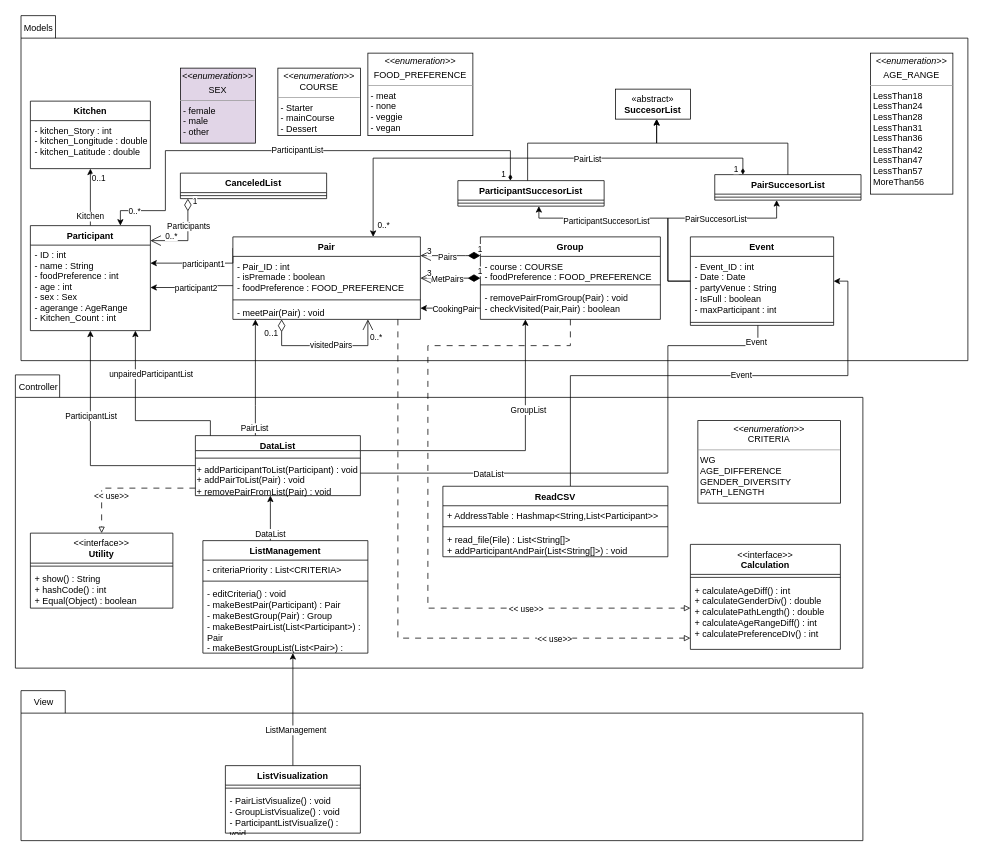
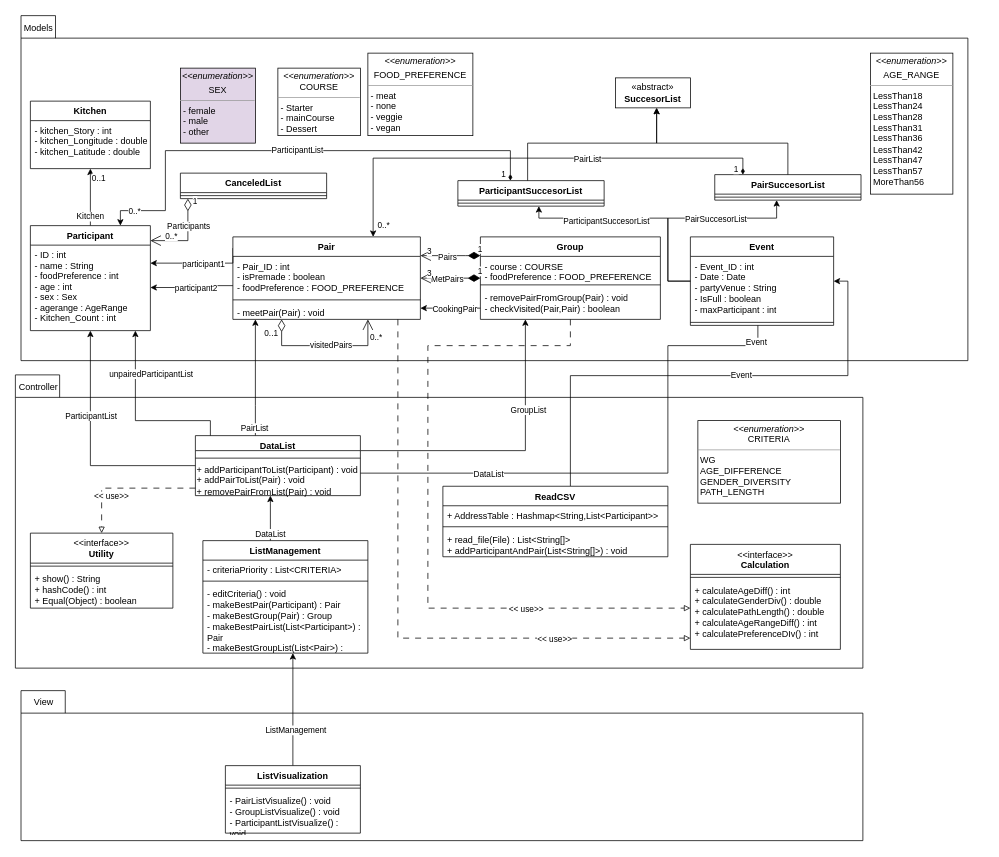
(653, 104) -> (653, 93)
